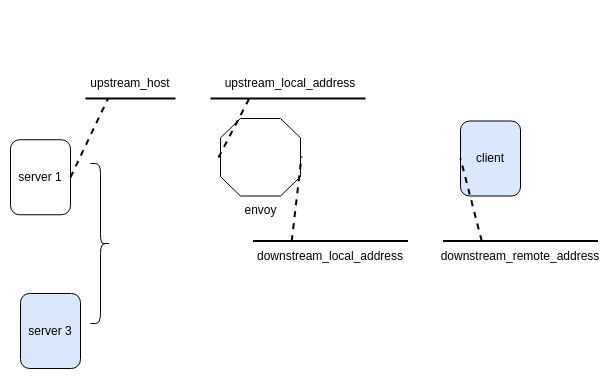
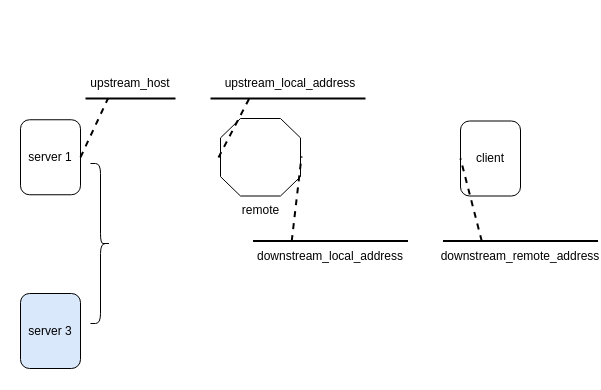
(491, 159) -> (491, 159)
(41, 177) -> (51, 157)
(261, 211) -> (261, 211)
